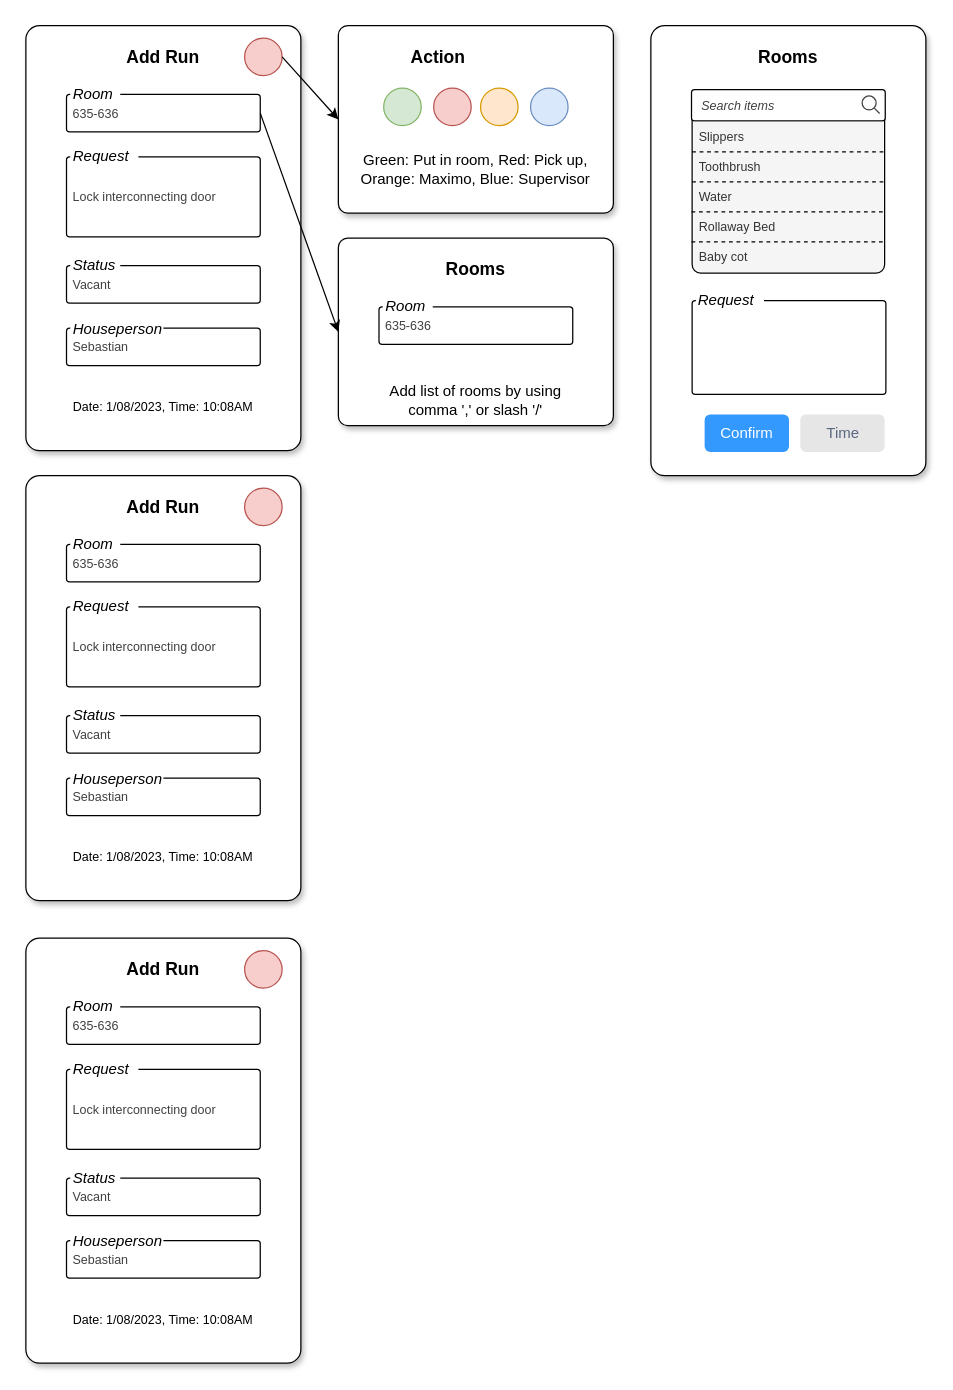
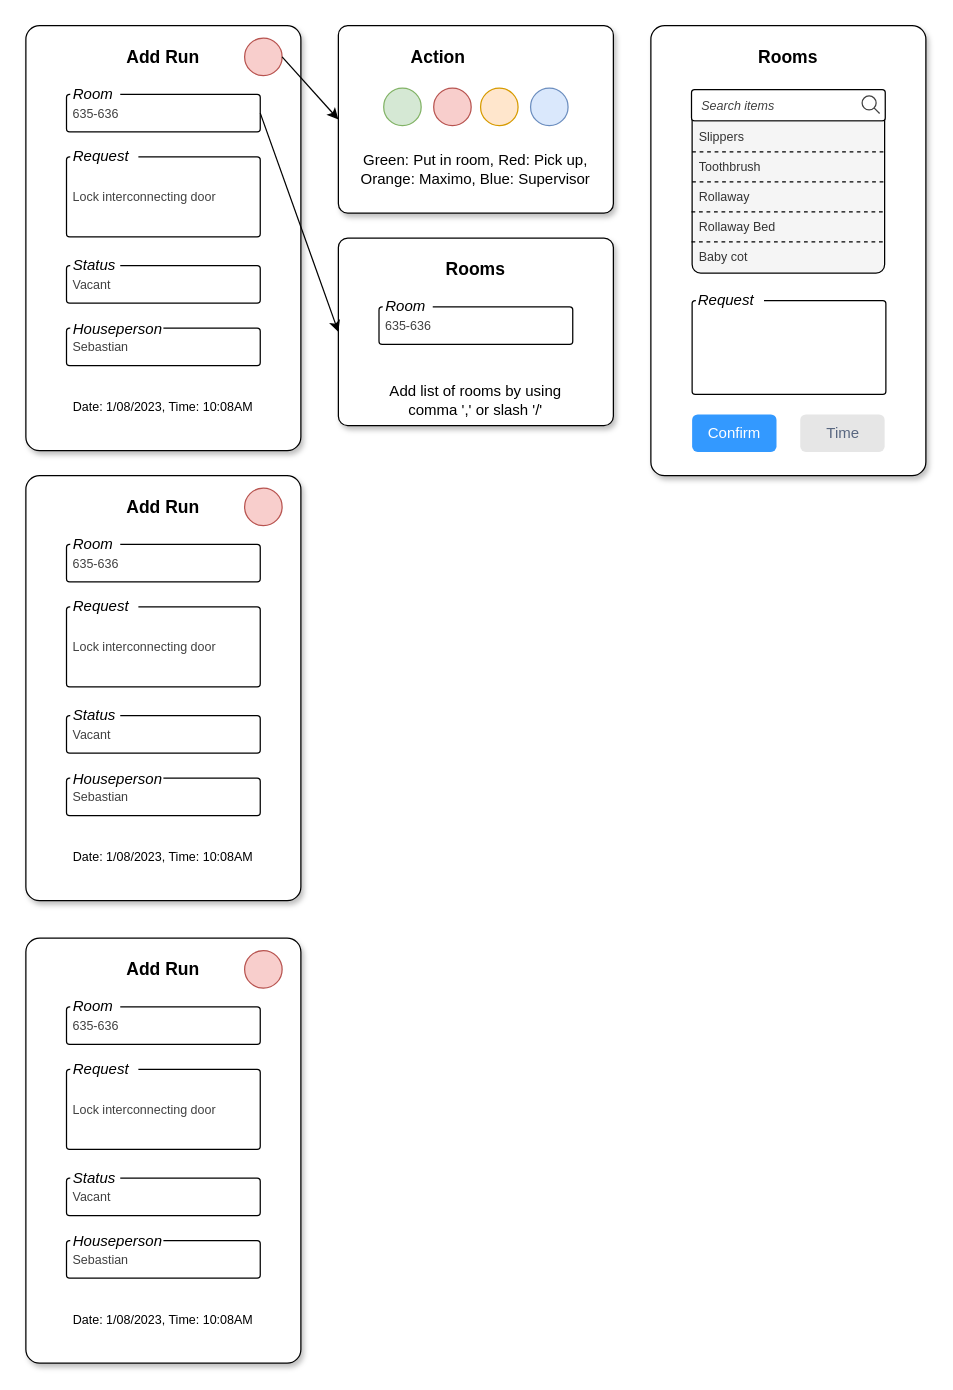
(713, 197) -> (720, 197)
(747, 433) -> (734, 433)
